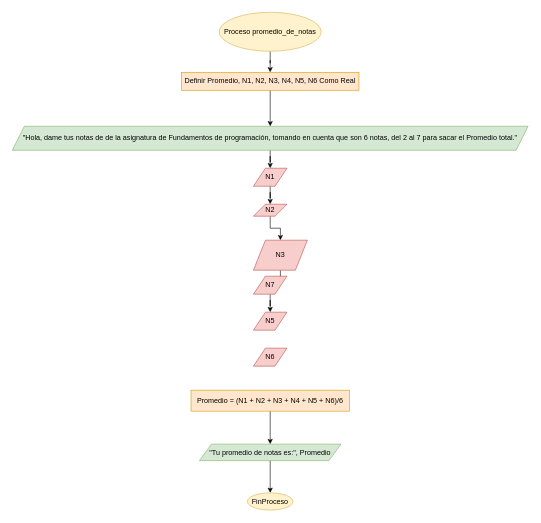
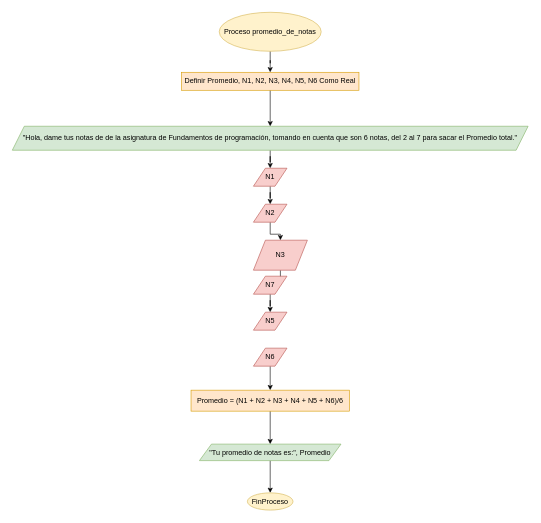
(270, 210) -> (270, 213)
none -> (270, 384)
